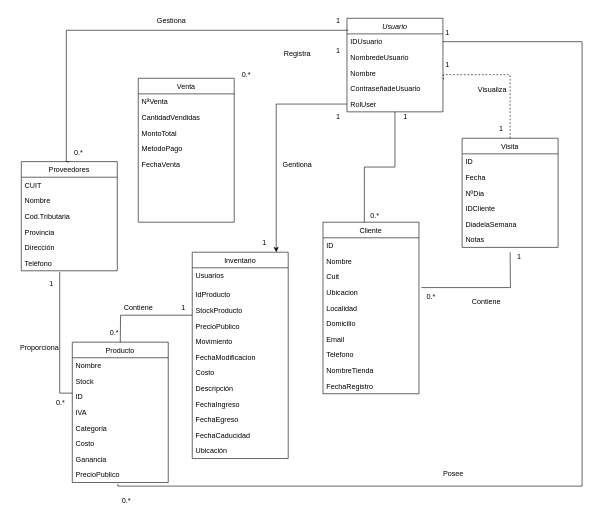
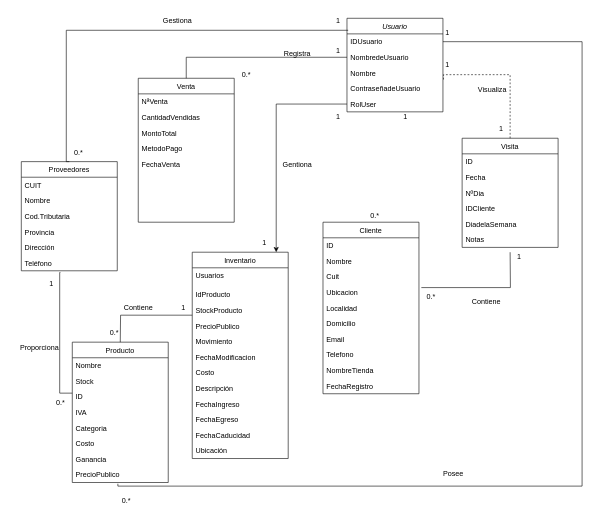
(171, 21) -> (177, 21)
none -> (255, 57)
(379, 167) -> none
